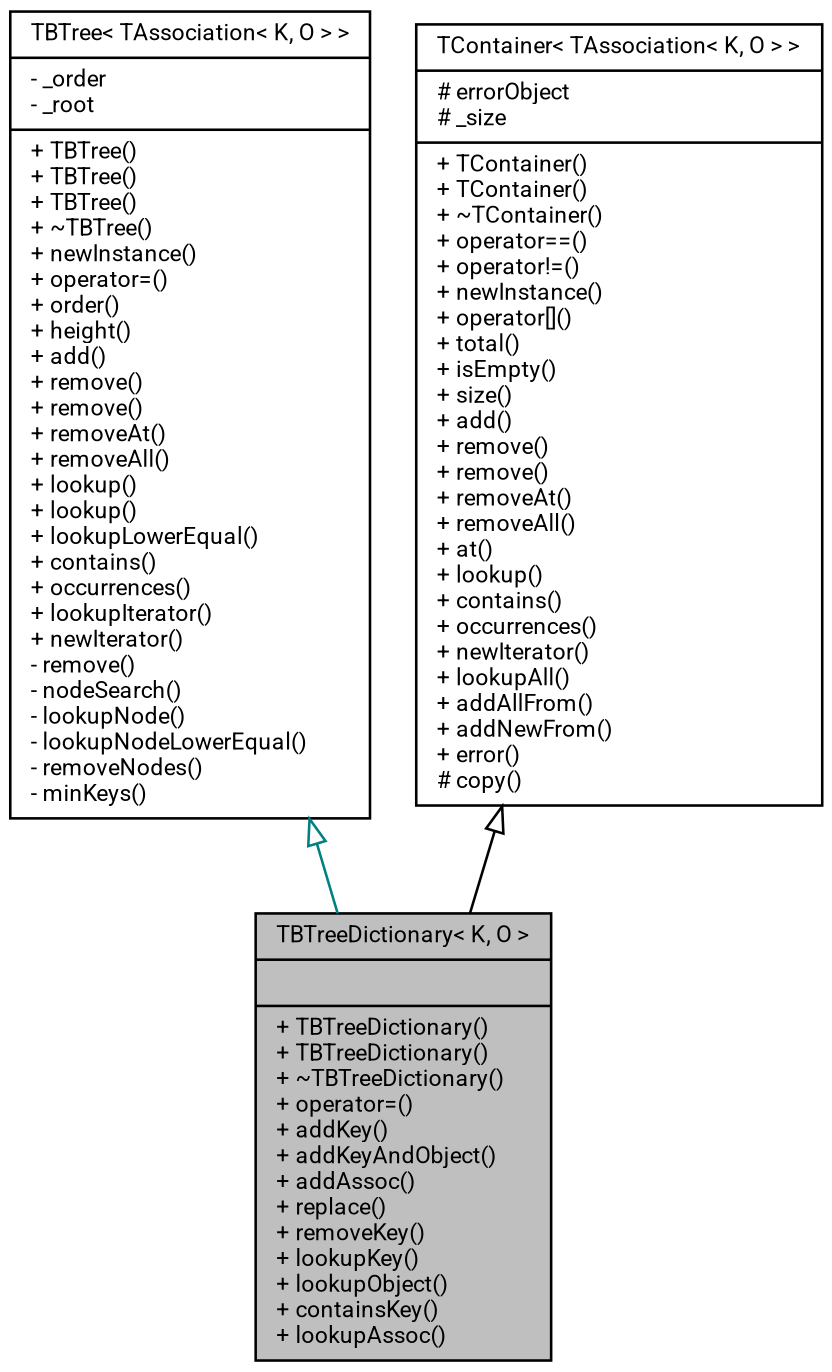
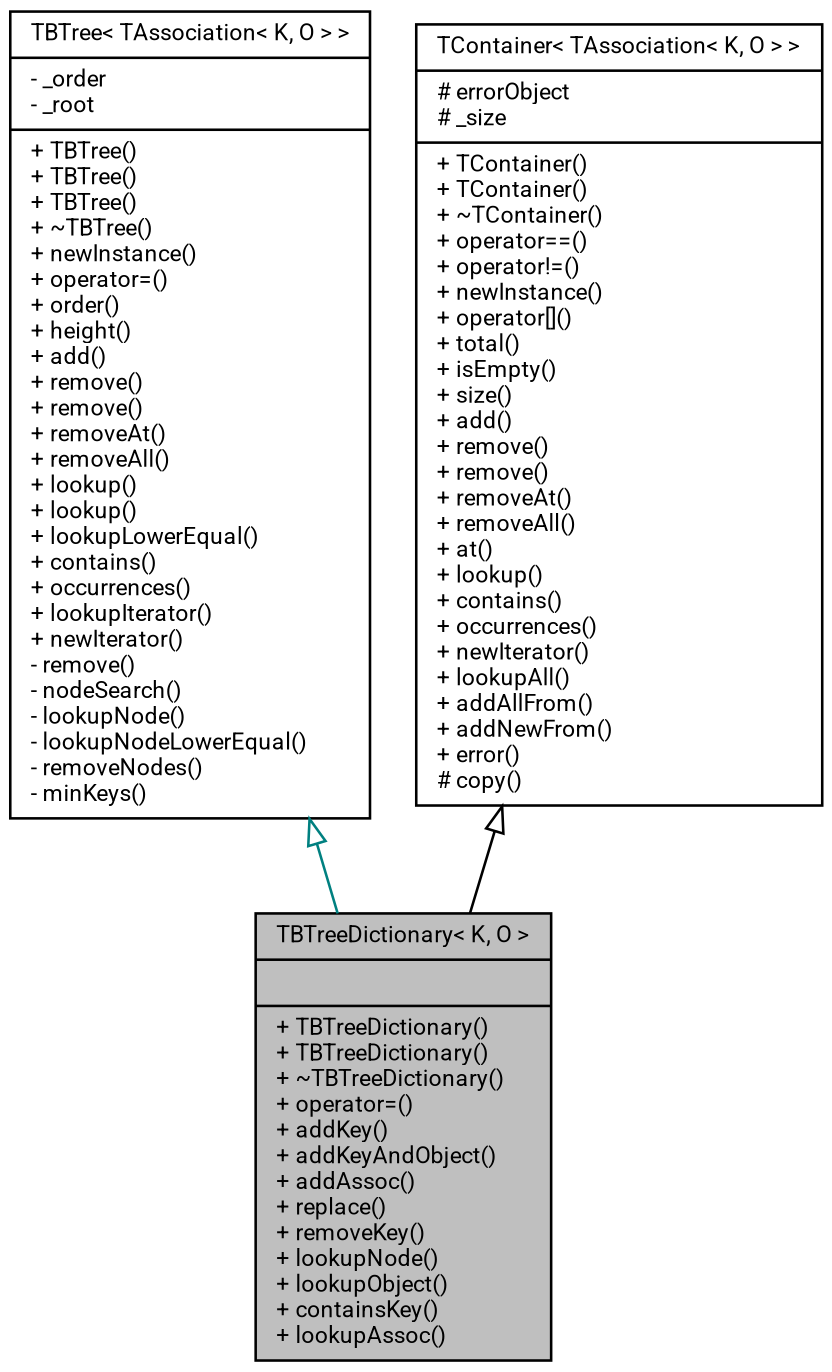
(348, 1259) -> (358, 1259)
